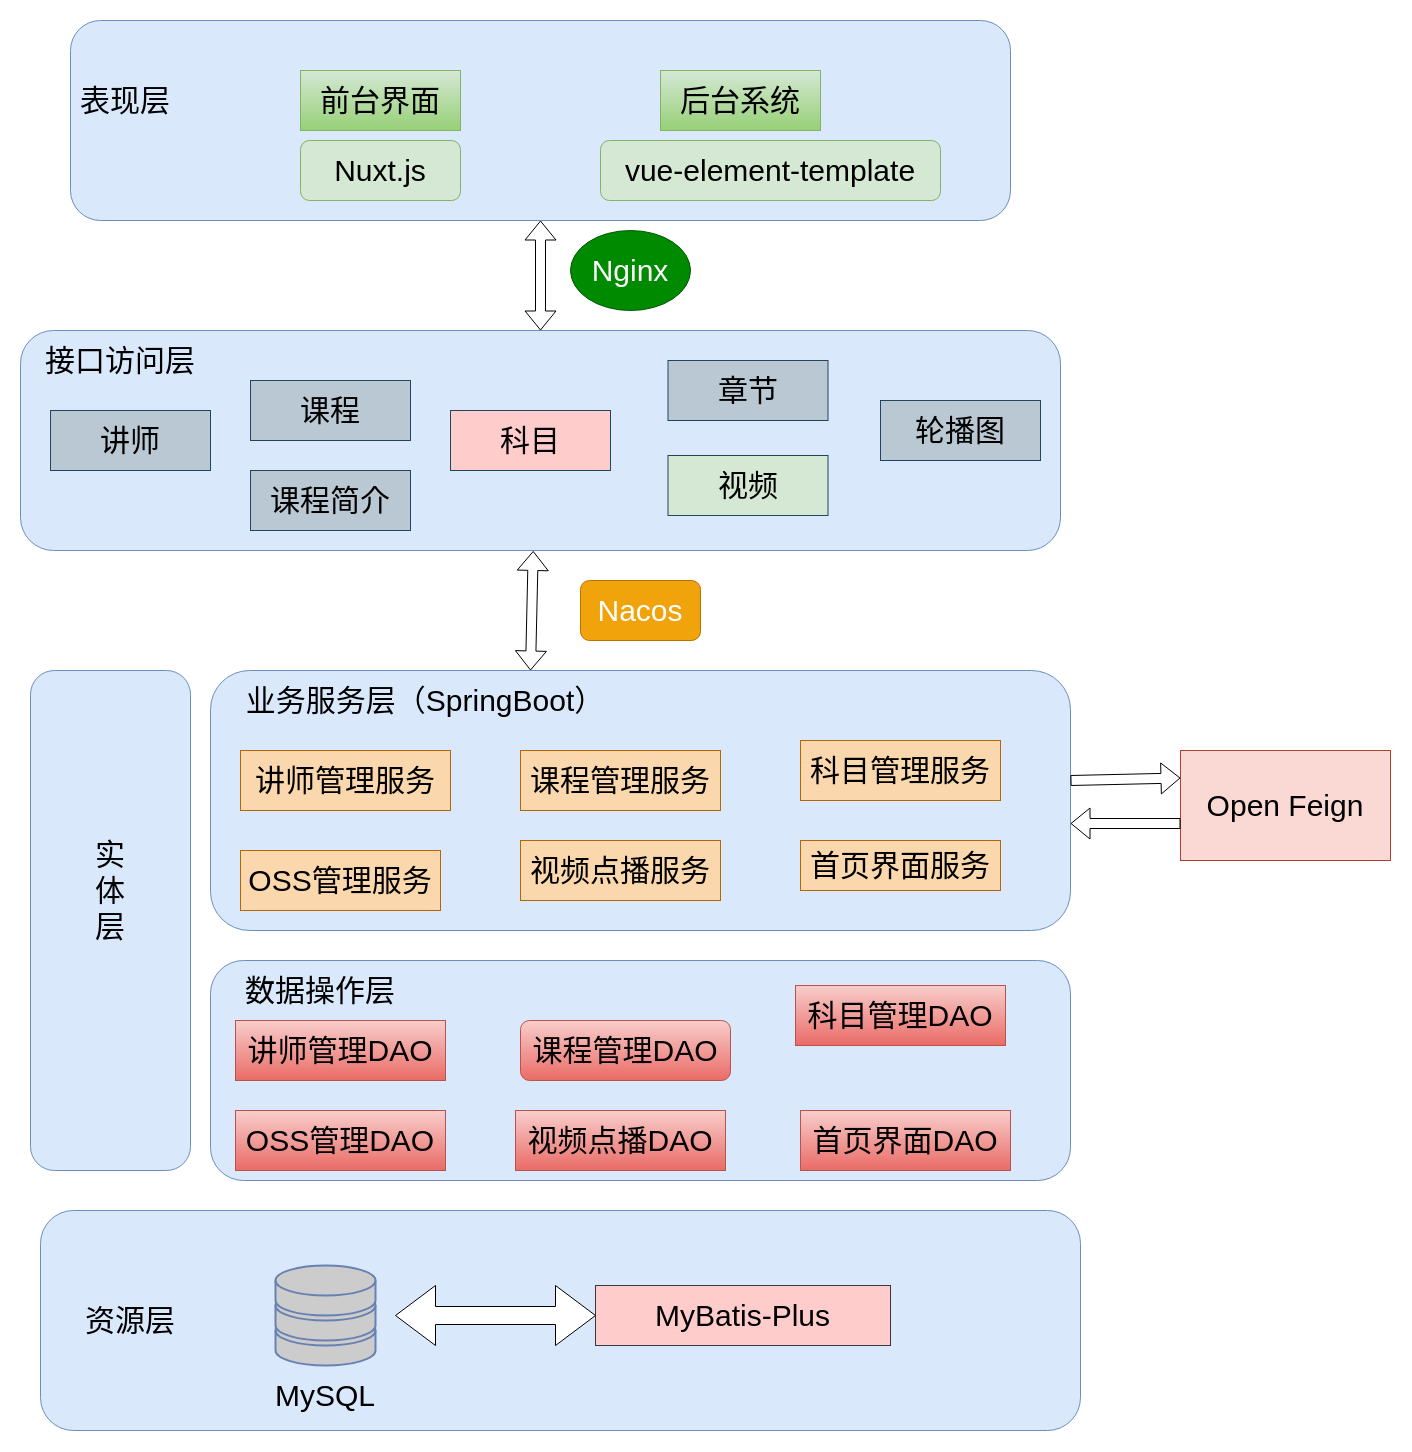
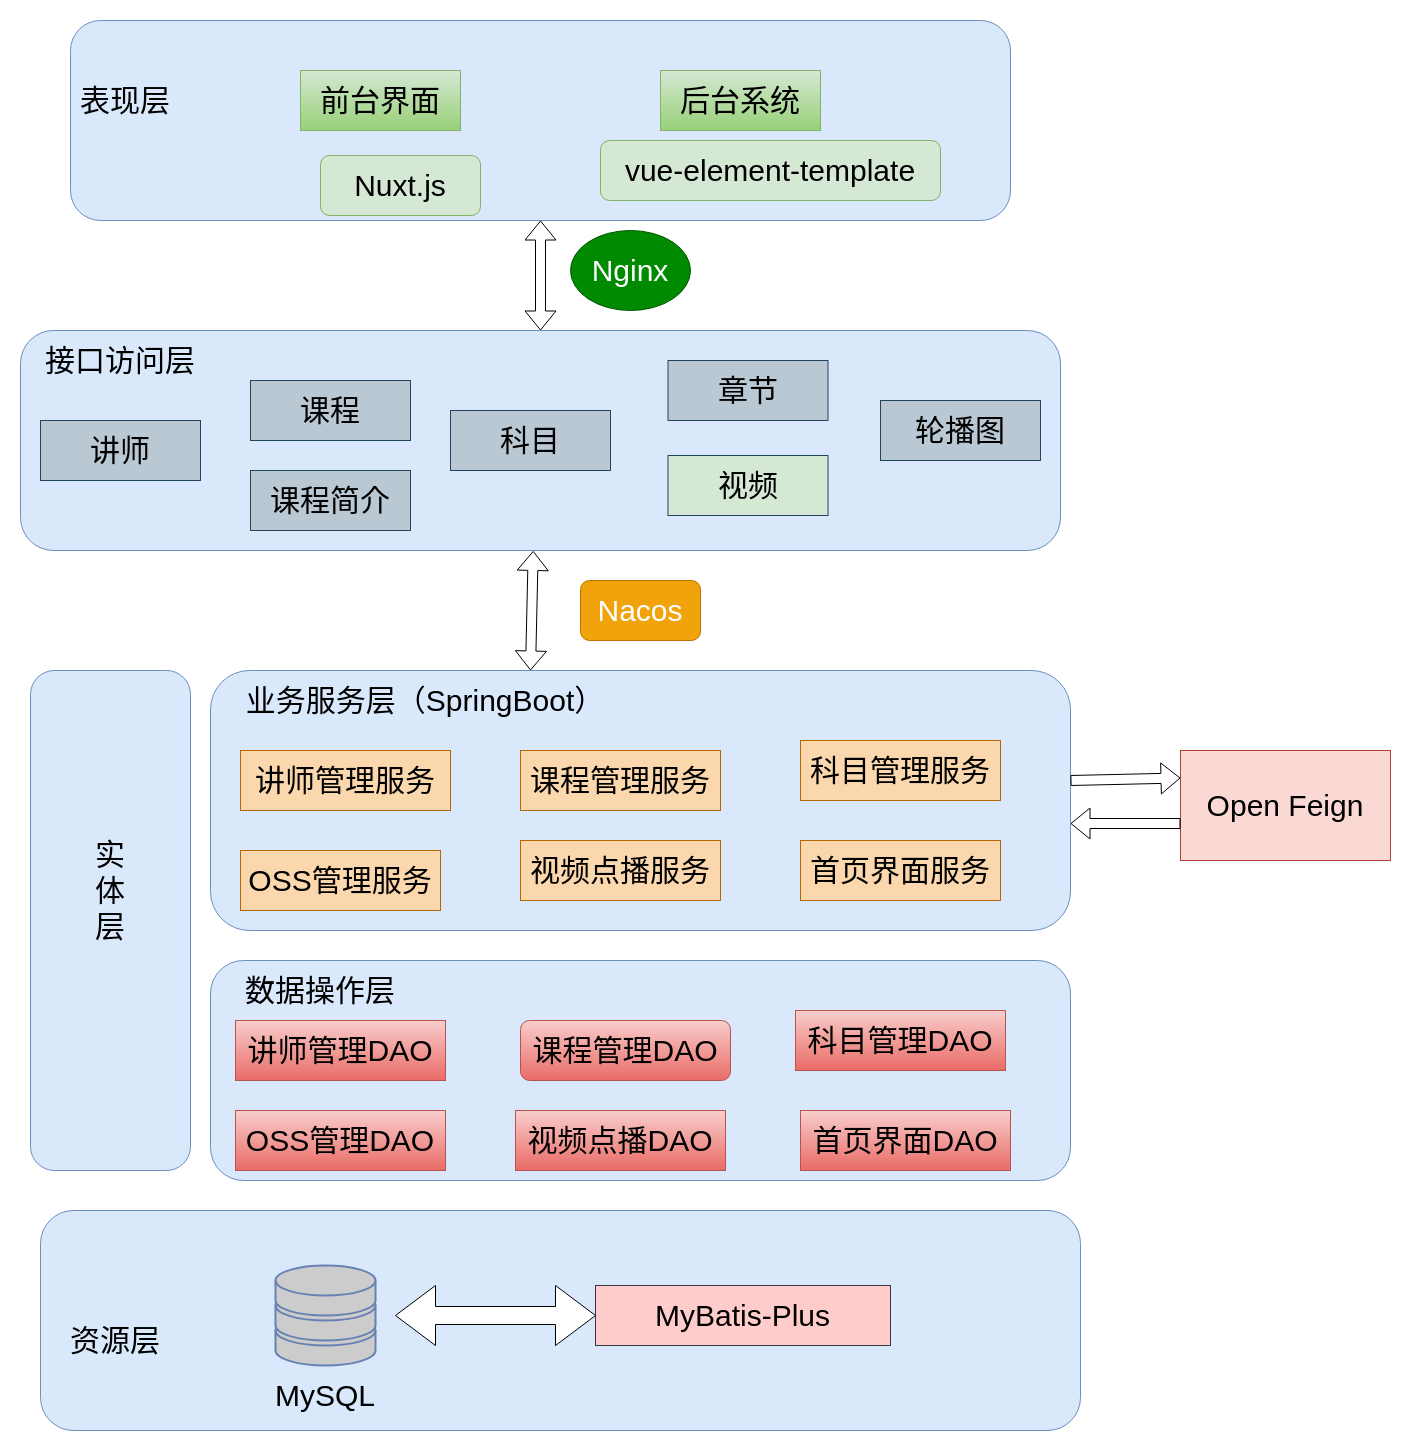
(381, 171) -> (401, 186)
(131, 441) -> (121, 451)
(531, 441) -> (531, 441)
(901, 866) -> (901, 871)
(901, 1016) -> (901, 1041)
(131, 1321) -> (116, 1341)
